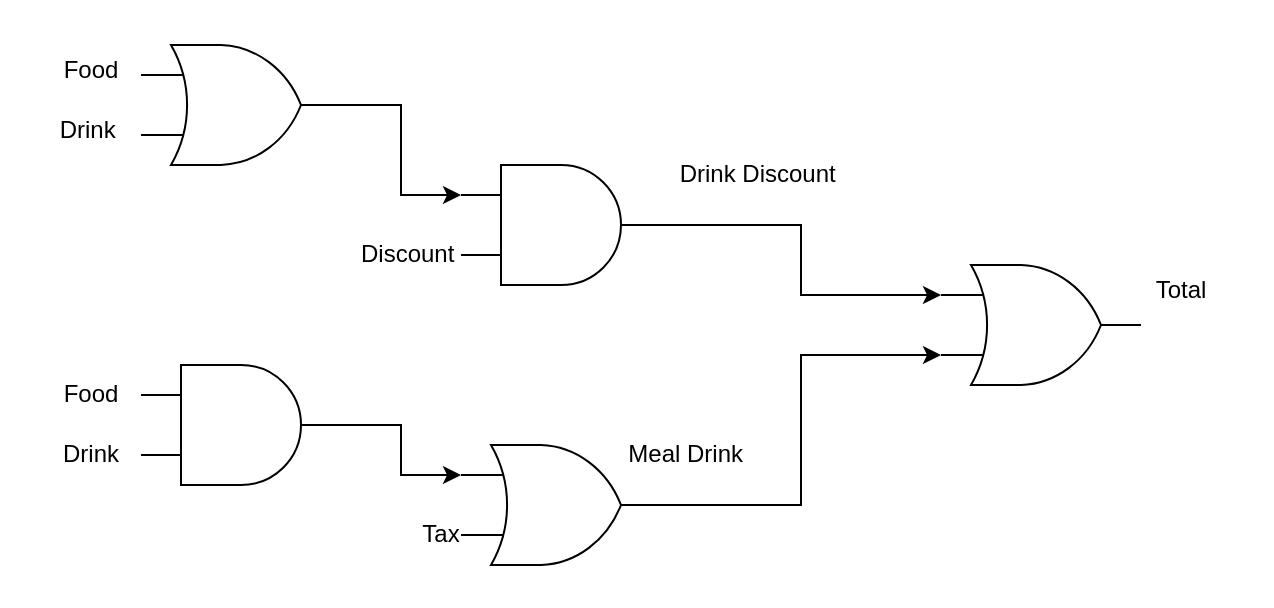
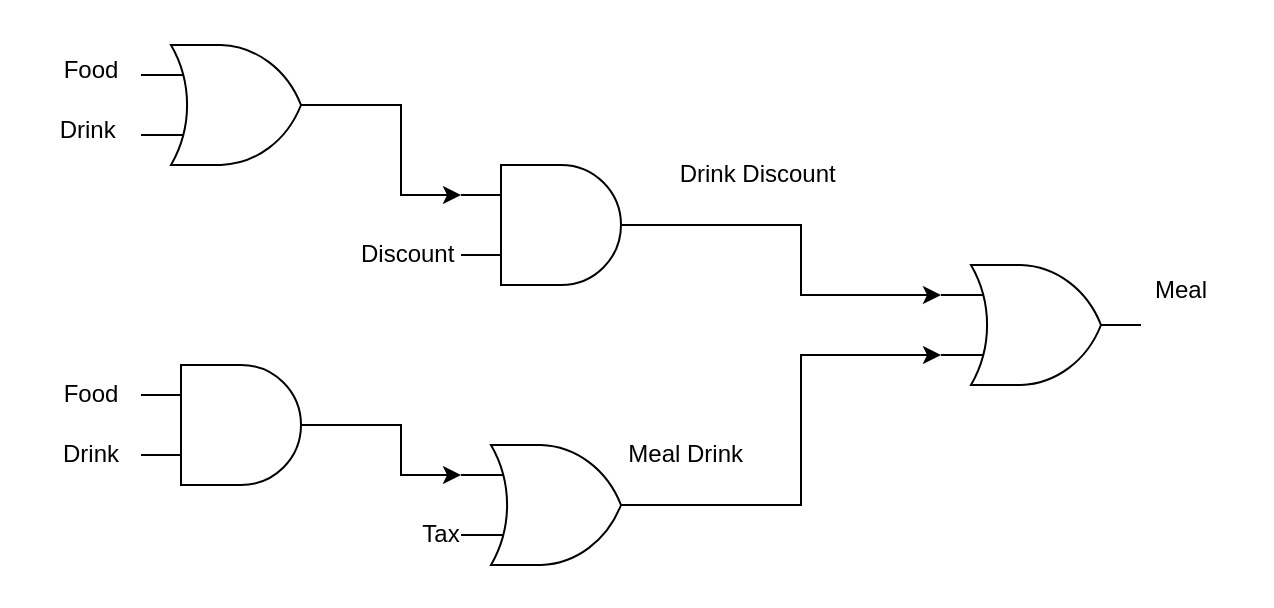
(1182, 291) -> (1182, 291)
